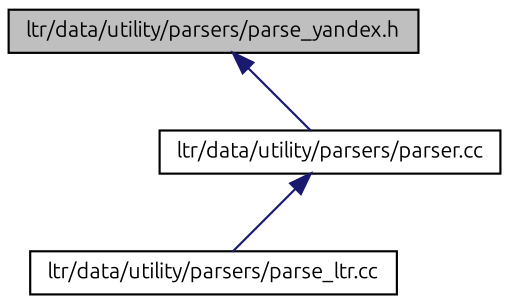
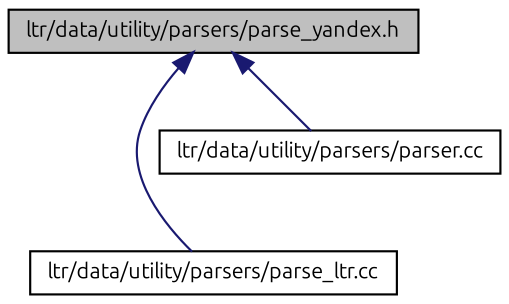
(264, 220) -> (138, 162)
